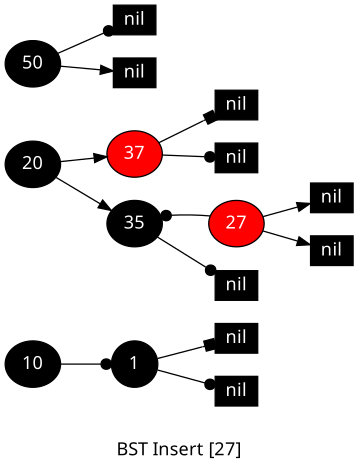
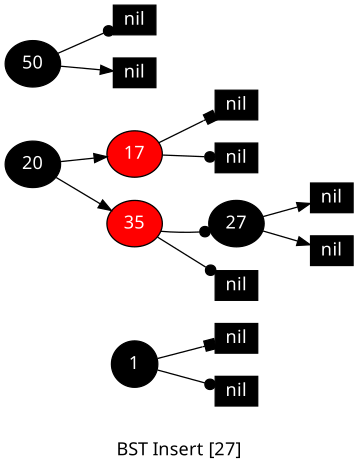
(135, 154) -> (135, 154)
(191, 215) -> (180, 232)
(135, 224) -> (135, 224)
(236, 224) -> (236, 224)
(33, 364) -> none
